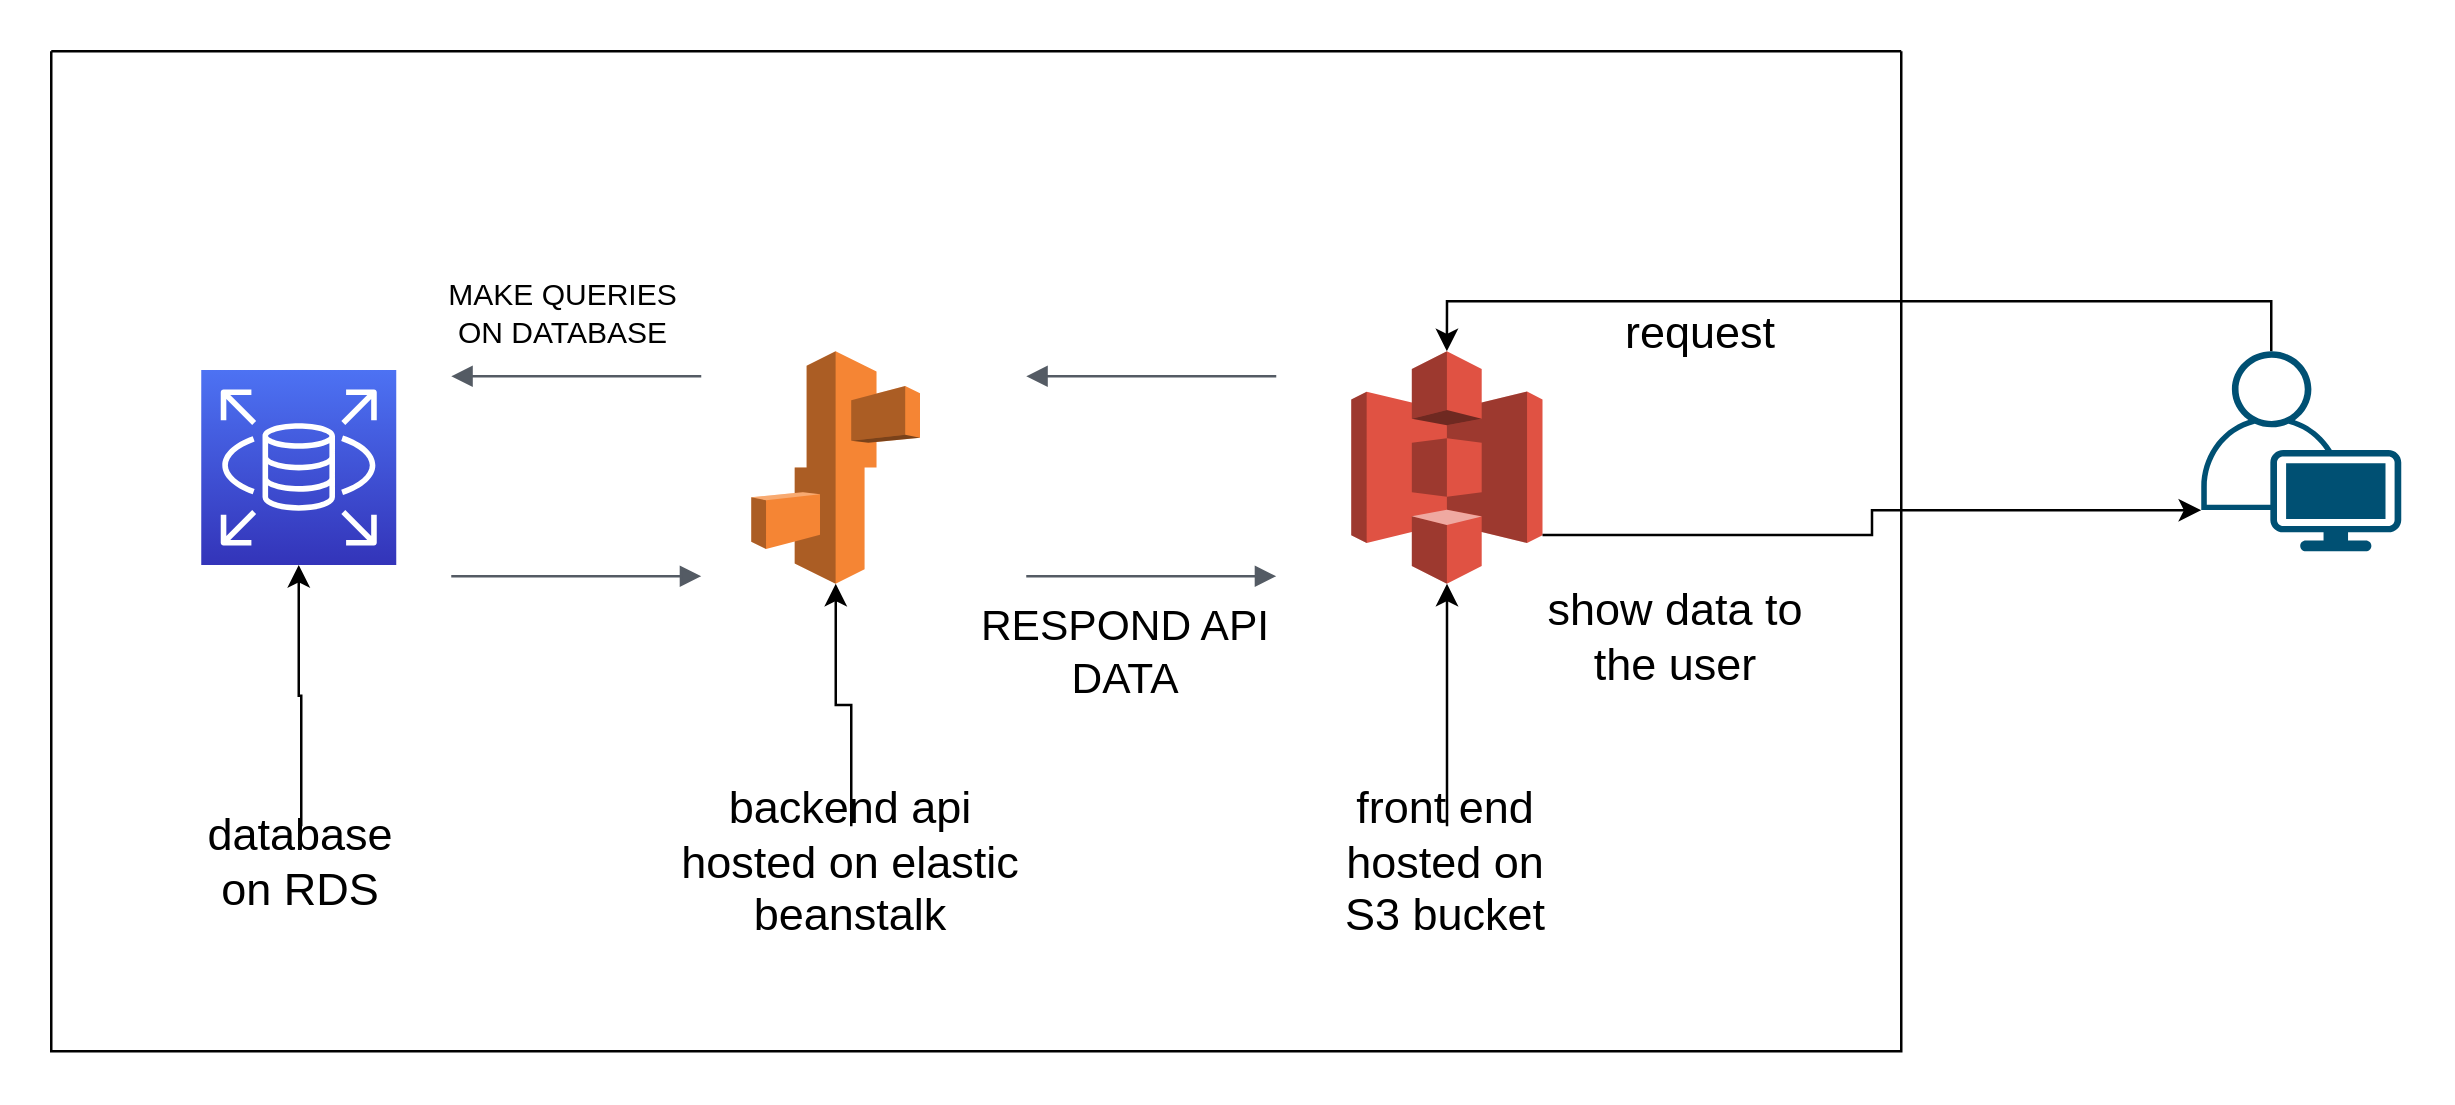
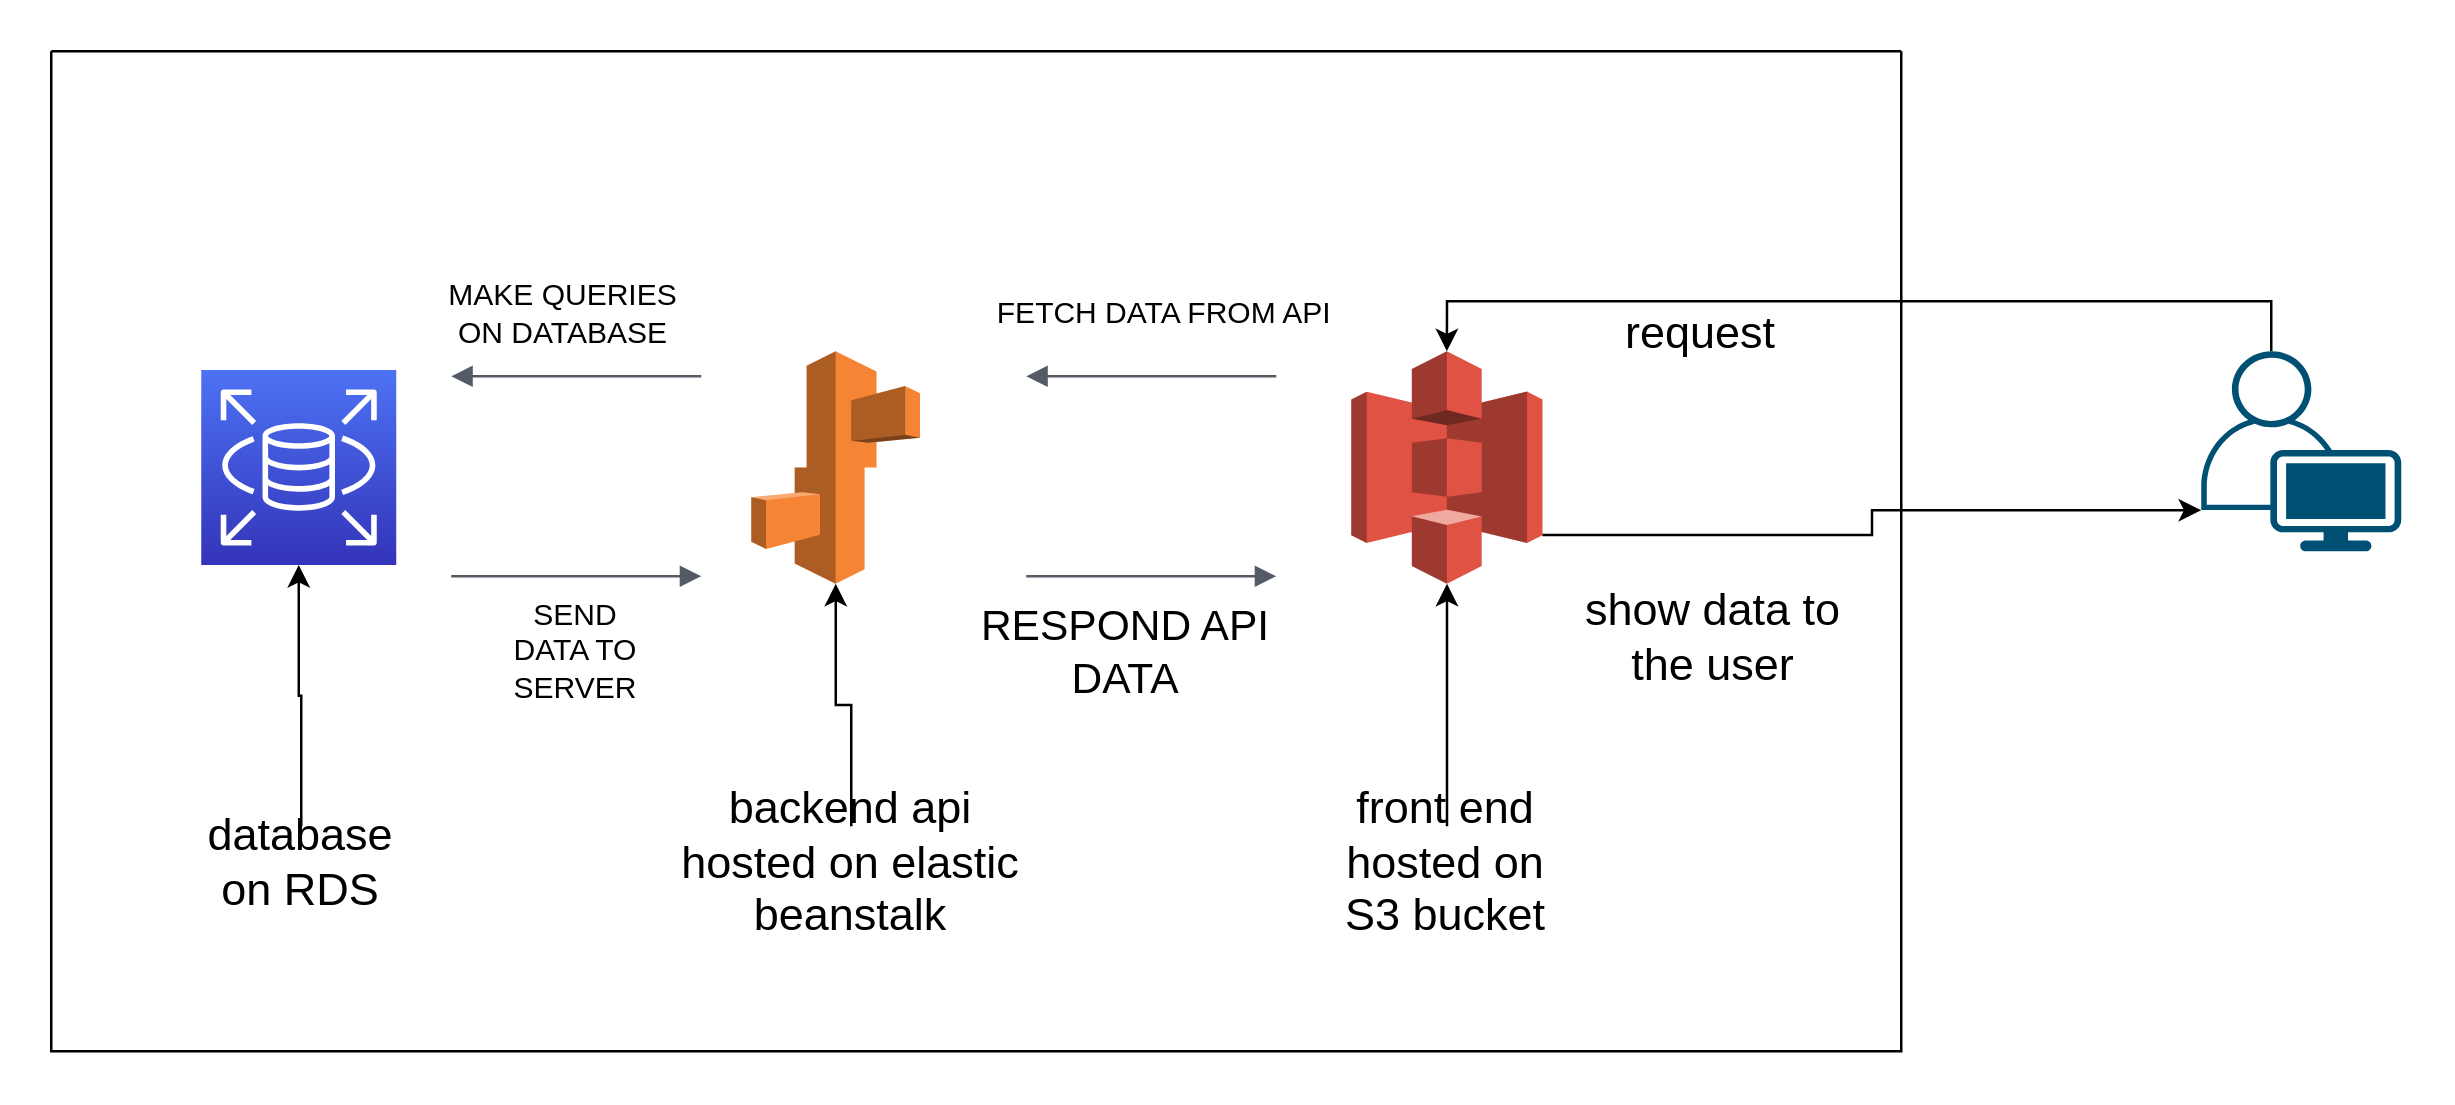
none -> (1164, 314)
(1676, 639) -> (1714, 639)
none -> (576, 651)
